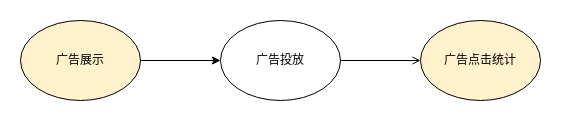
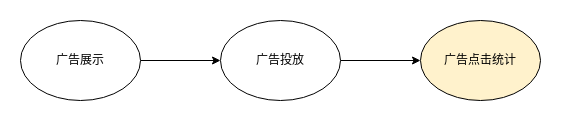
(81, 61) -> (81, 61)
(414, 61) -> (412, 61)
